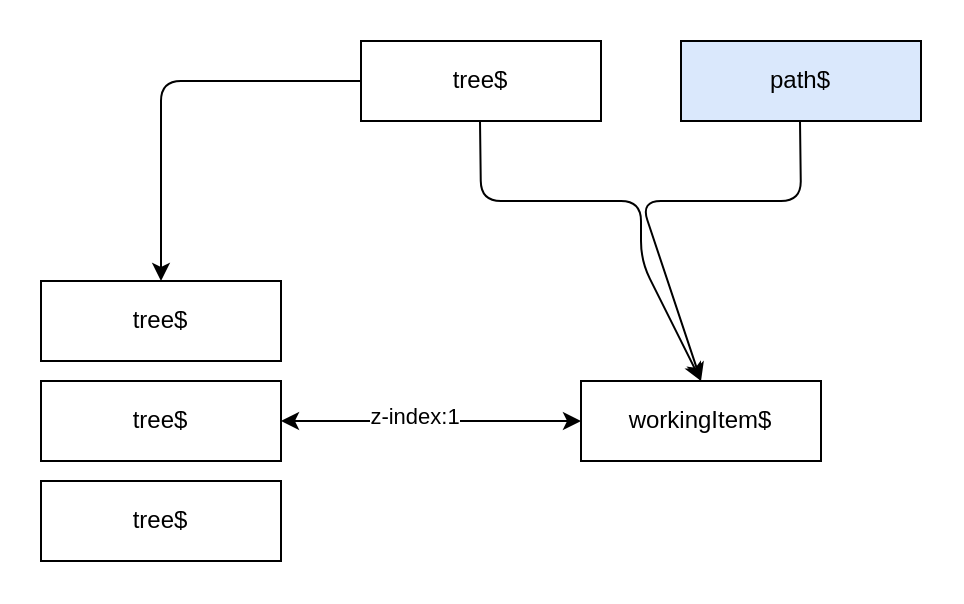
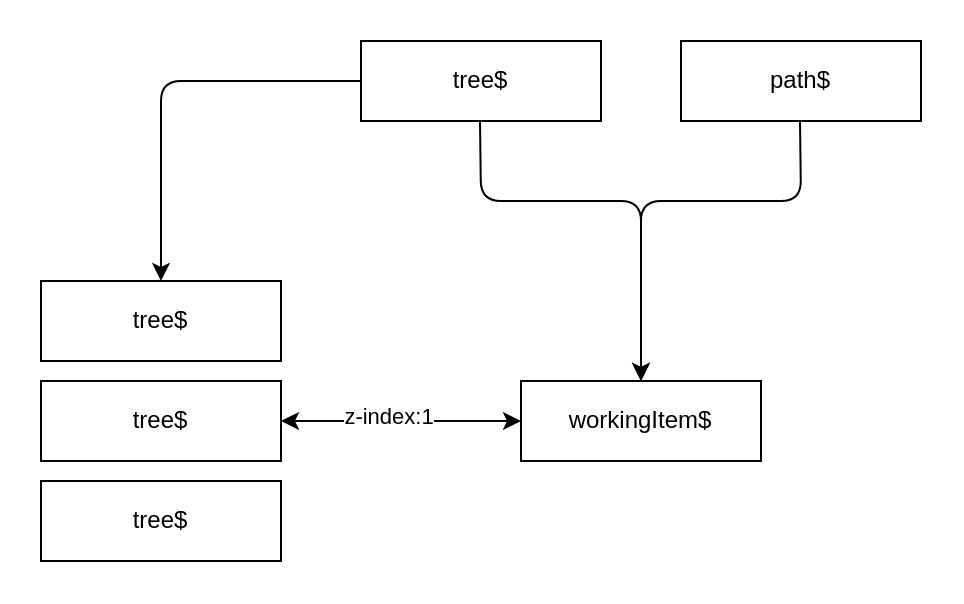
(801, 81) -> (801, 81)
(701, 421) -> (641, 421)
